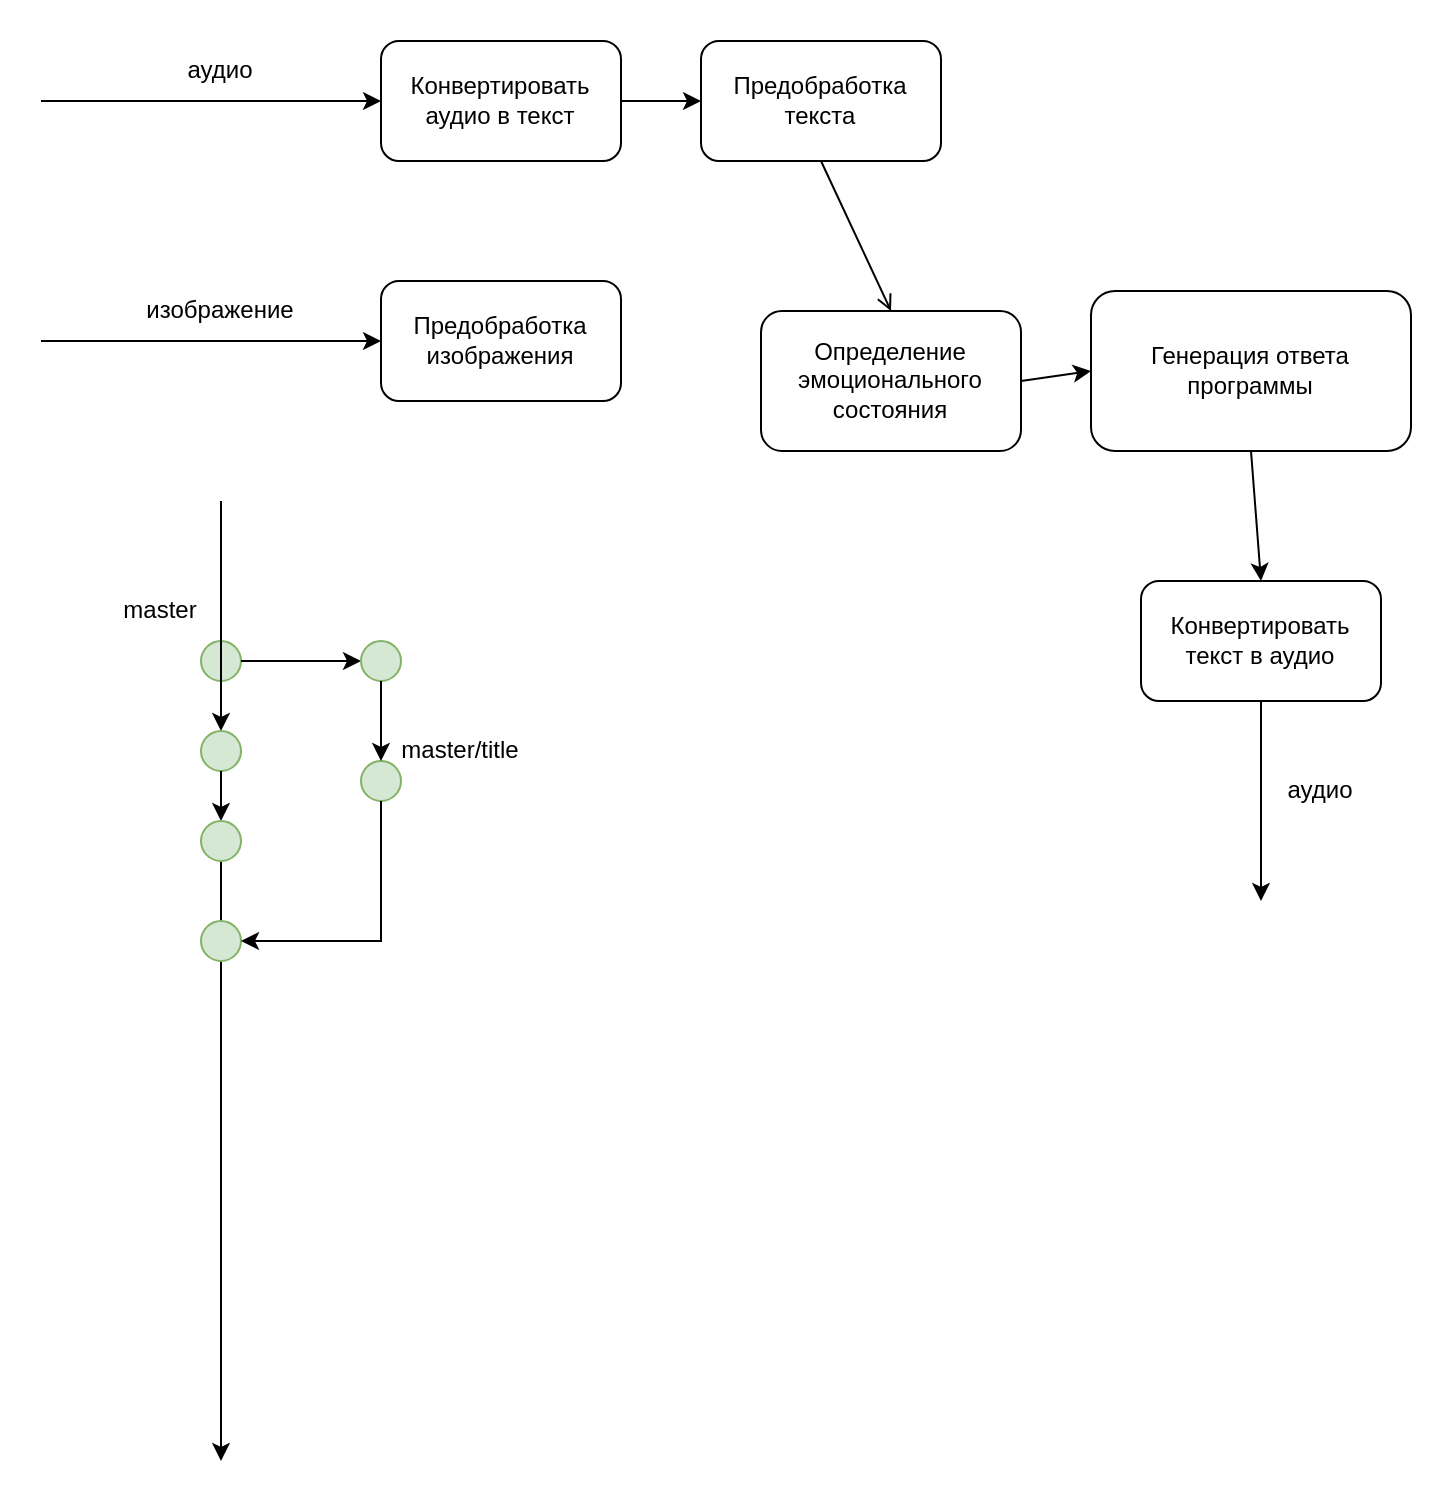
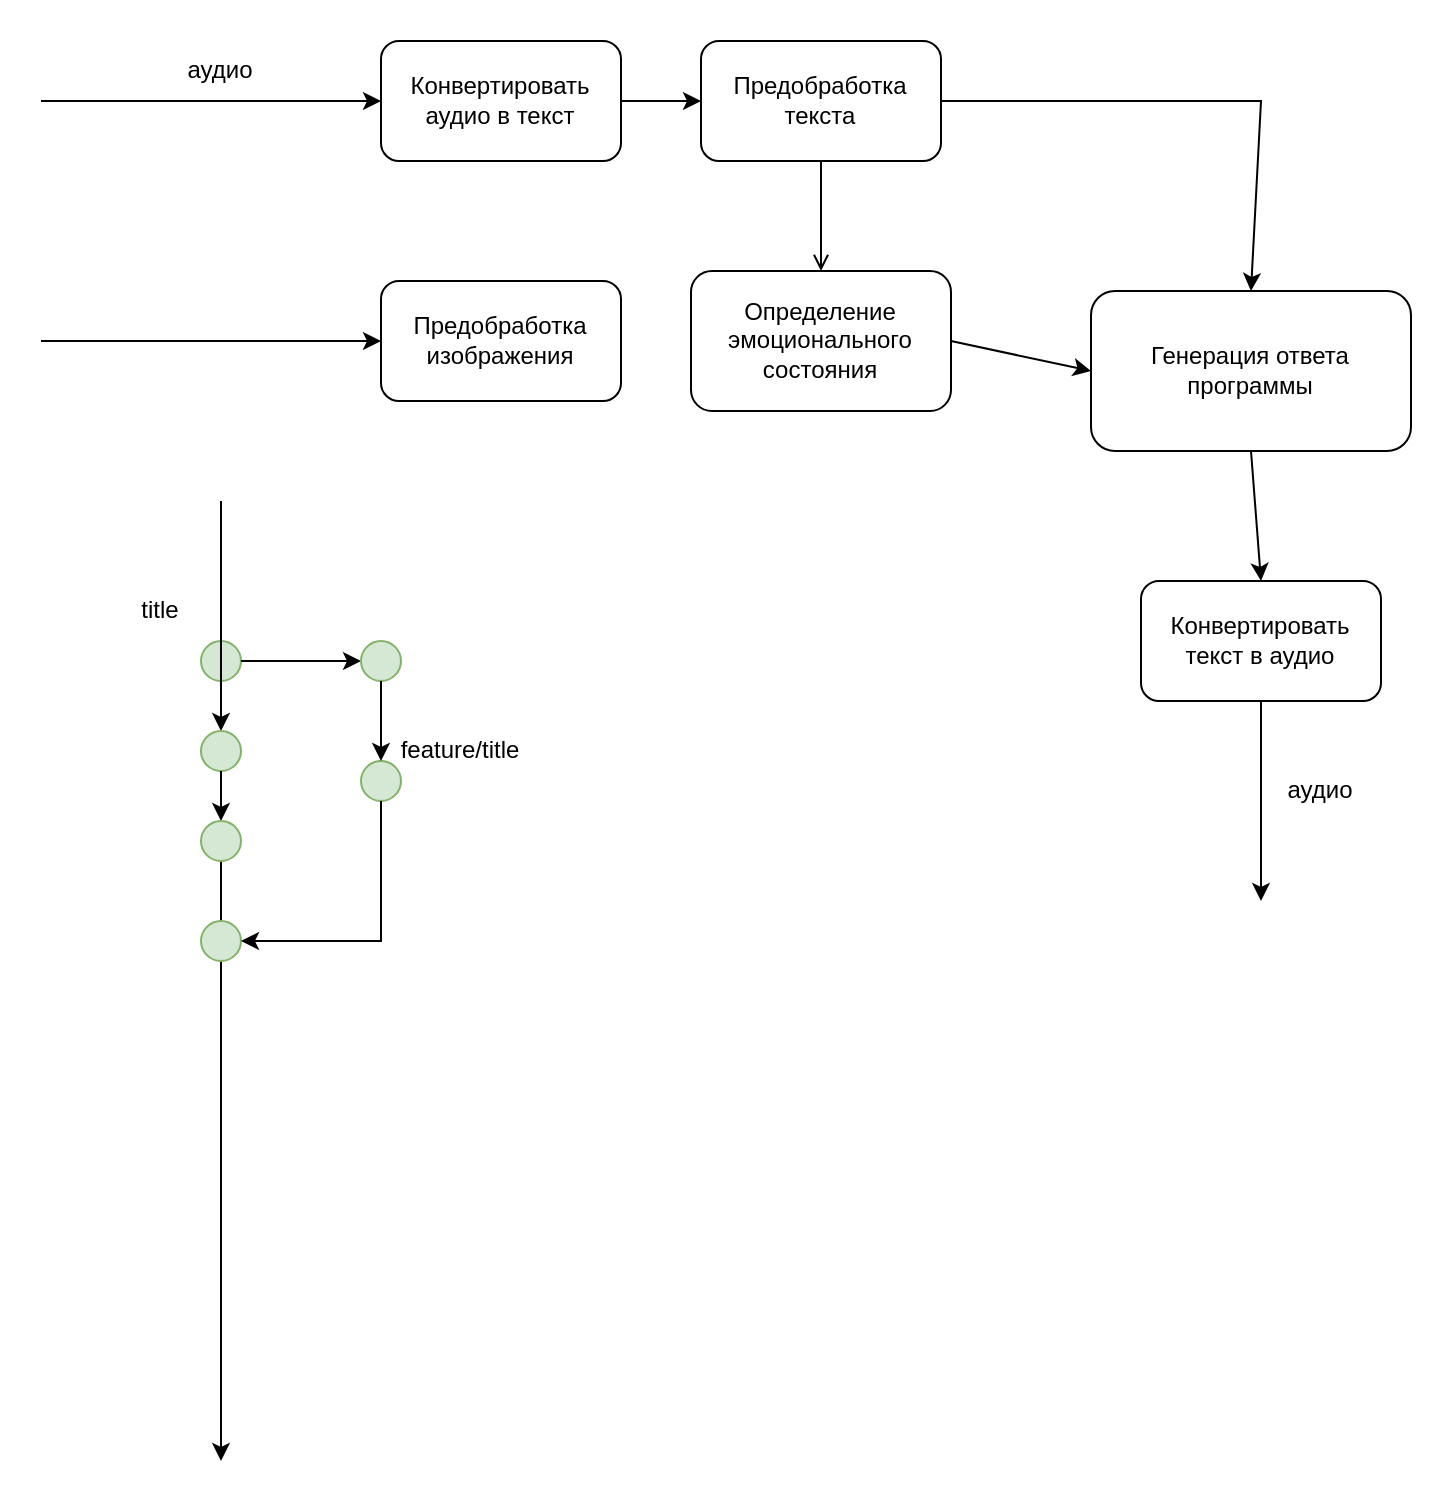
none -> (1189, 101)
(221, 311) -> none
(891, 381) -> (821, 341)
(161, 611) -> (161, 611)
(461, 751) -> (461, 751)
